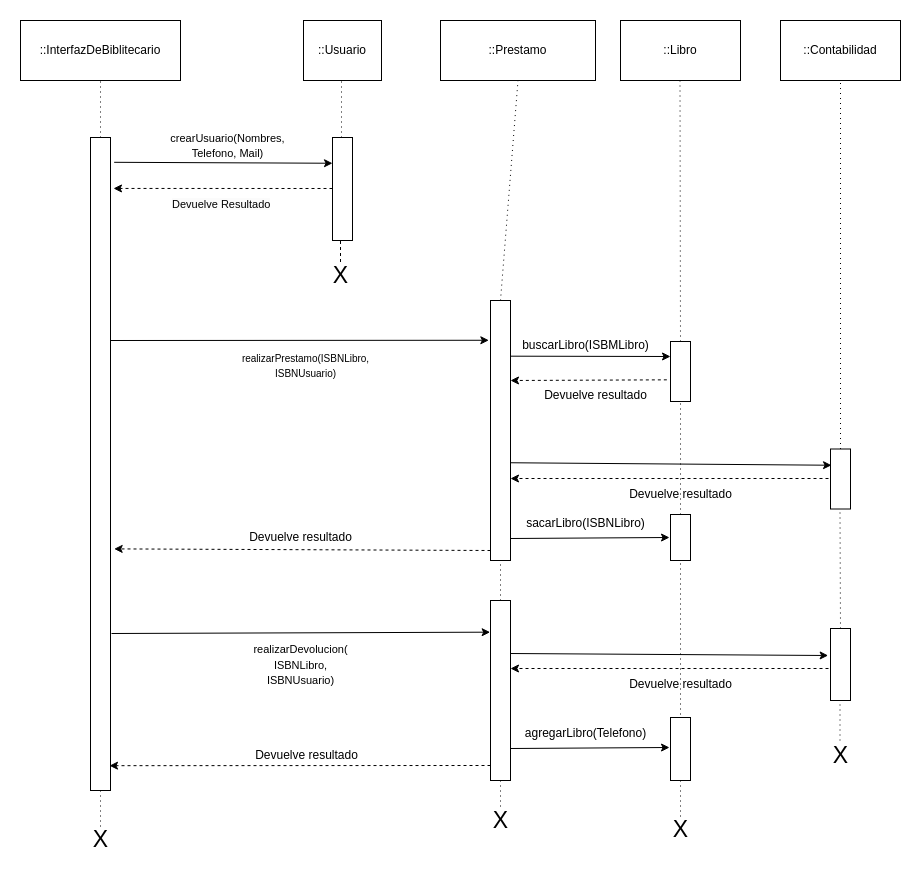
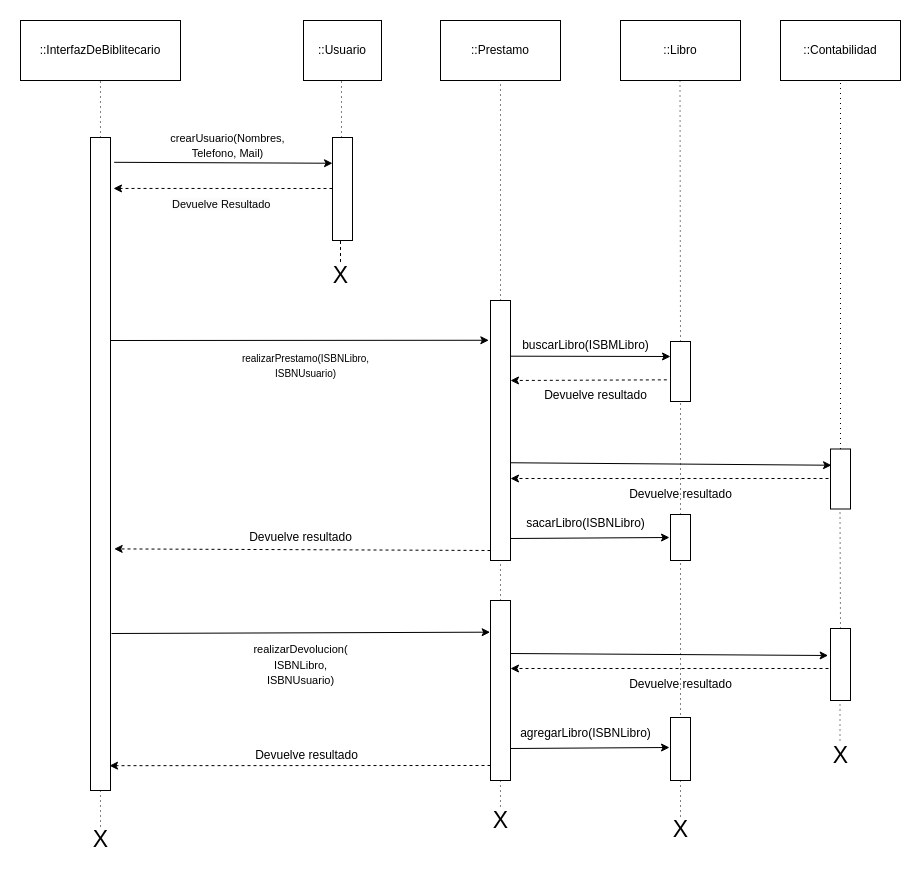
(518, 51) -> (501, 51)
(586, 734) -> (586, 734)
